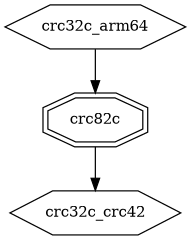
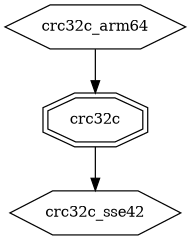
(95, 120) -> (95, 120)
(95, 213) -> (95, 213)
